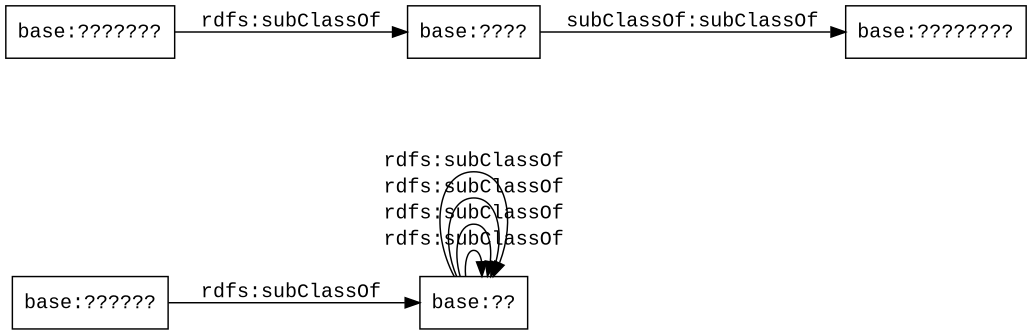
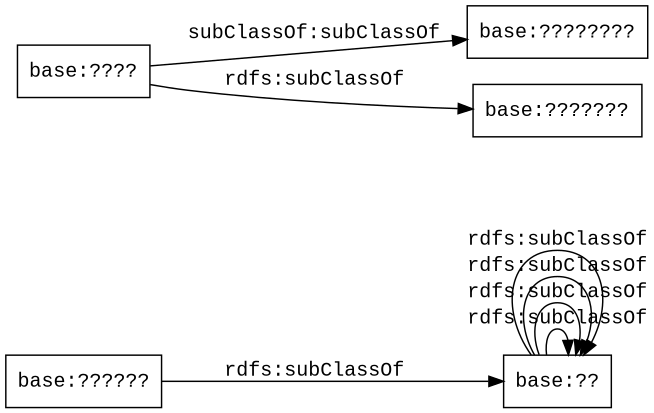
(284, 32) -> (304, 101)
